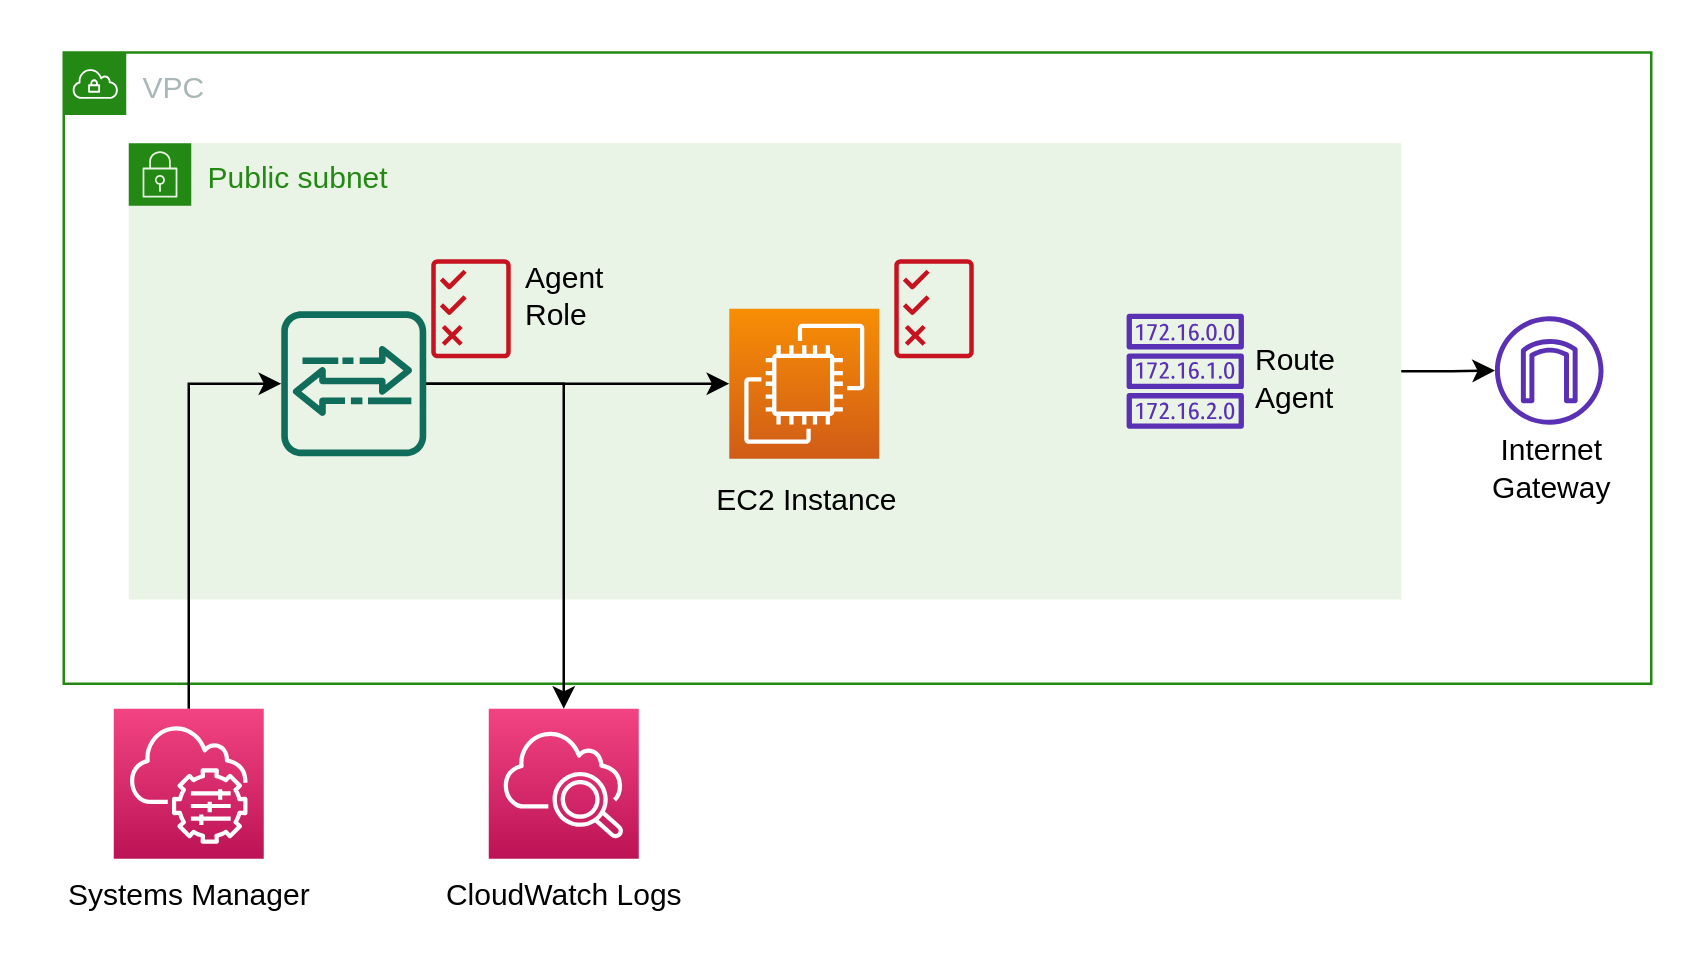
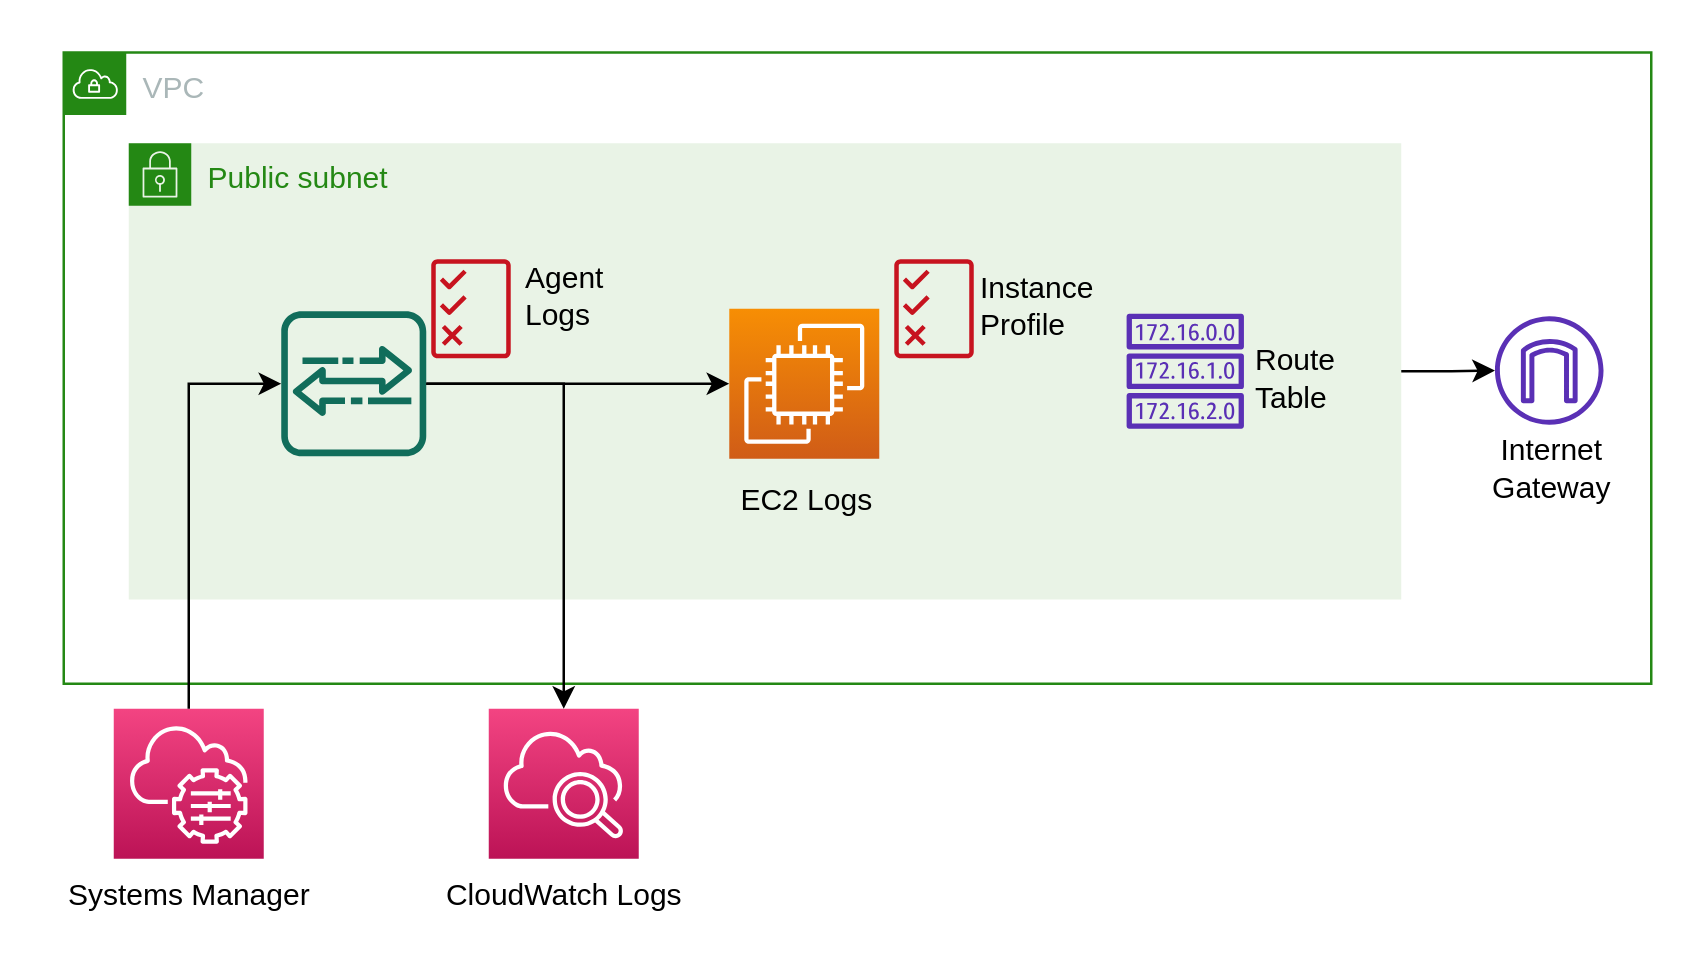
(568, 296) -> (568, 296)
none -> (1051, 306)
(1298, 379) -> (1298, 379)
(808, 501) -> (808, 501)
